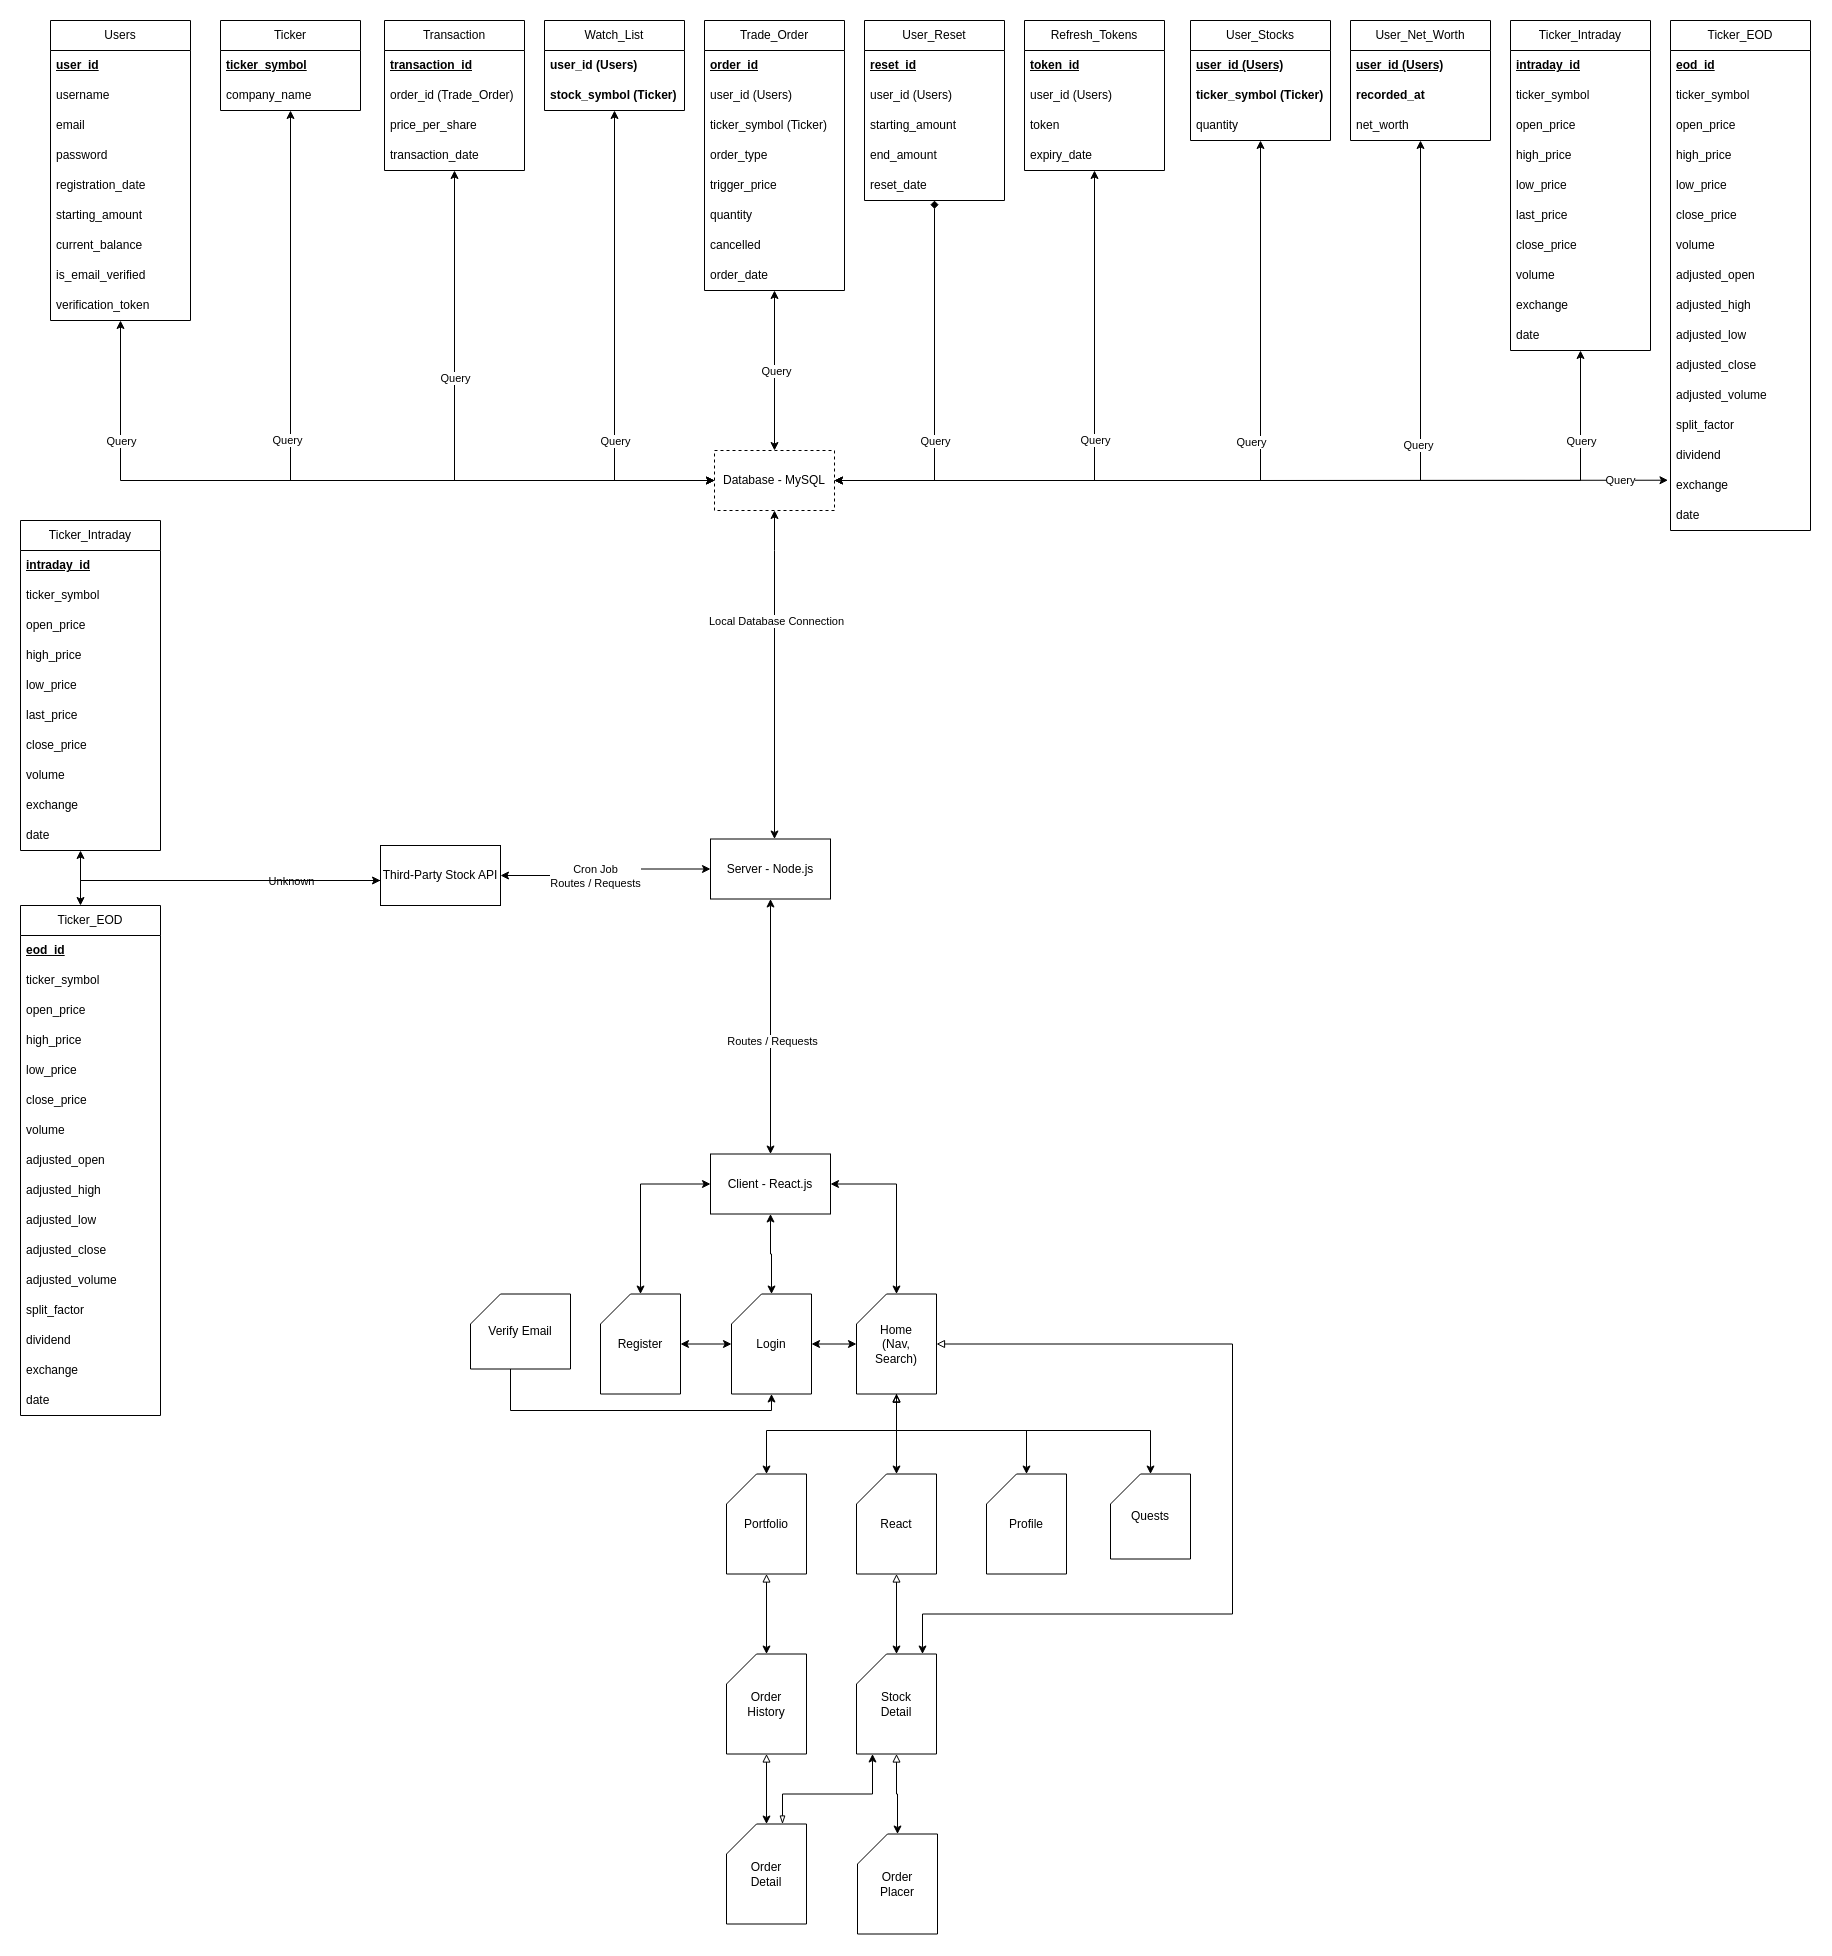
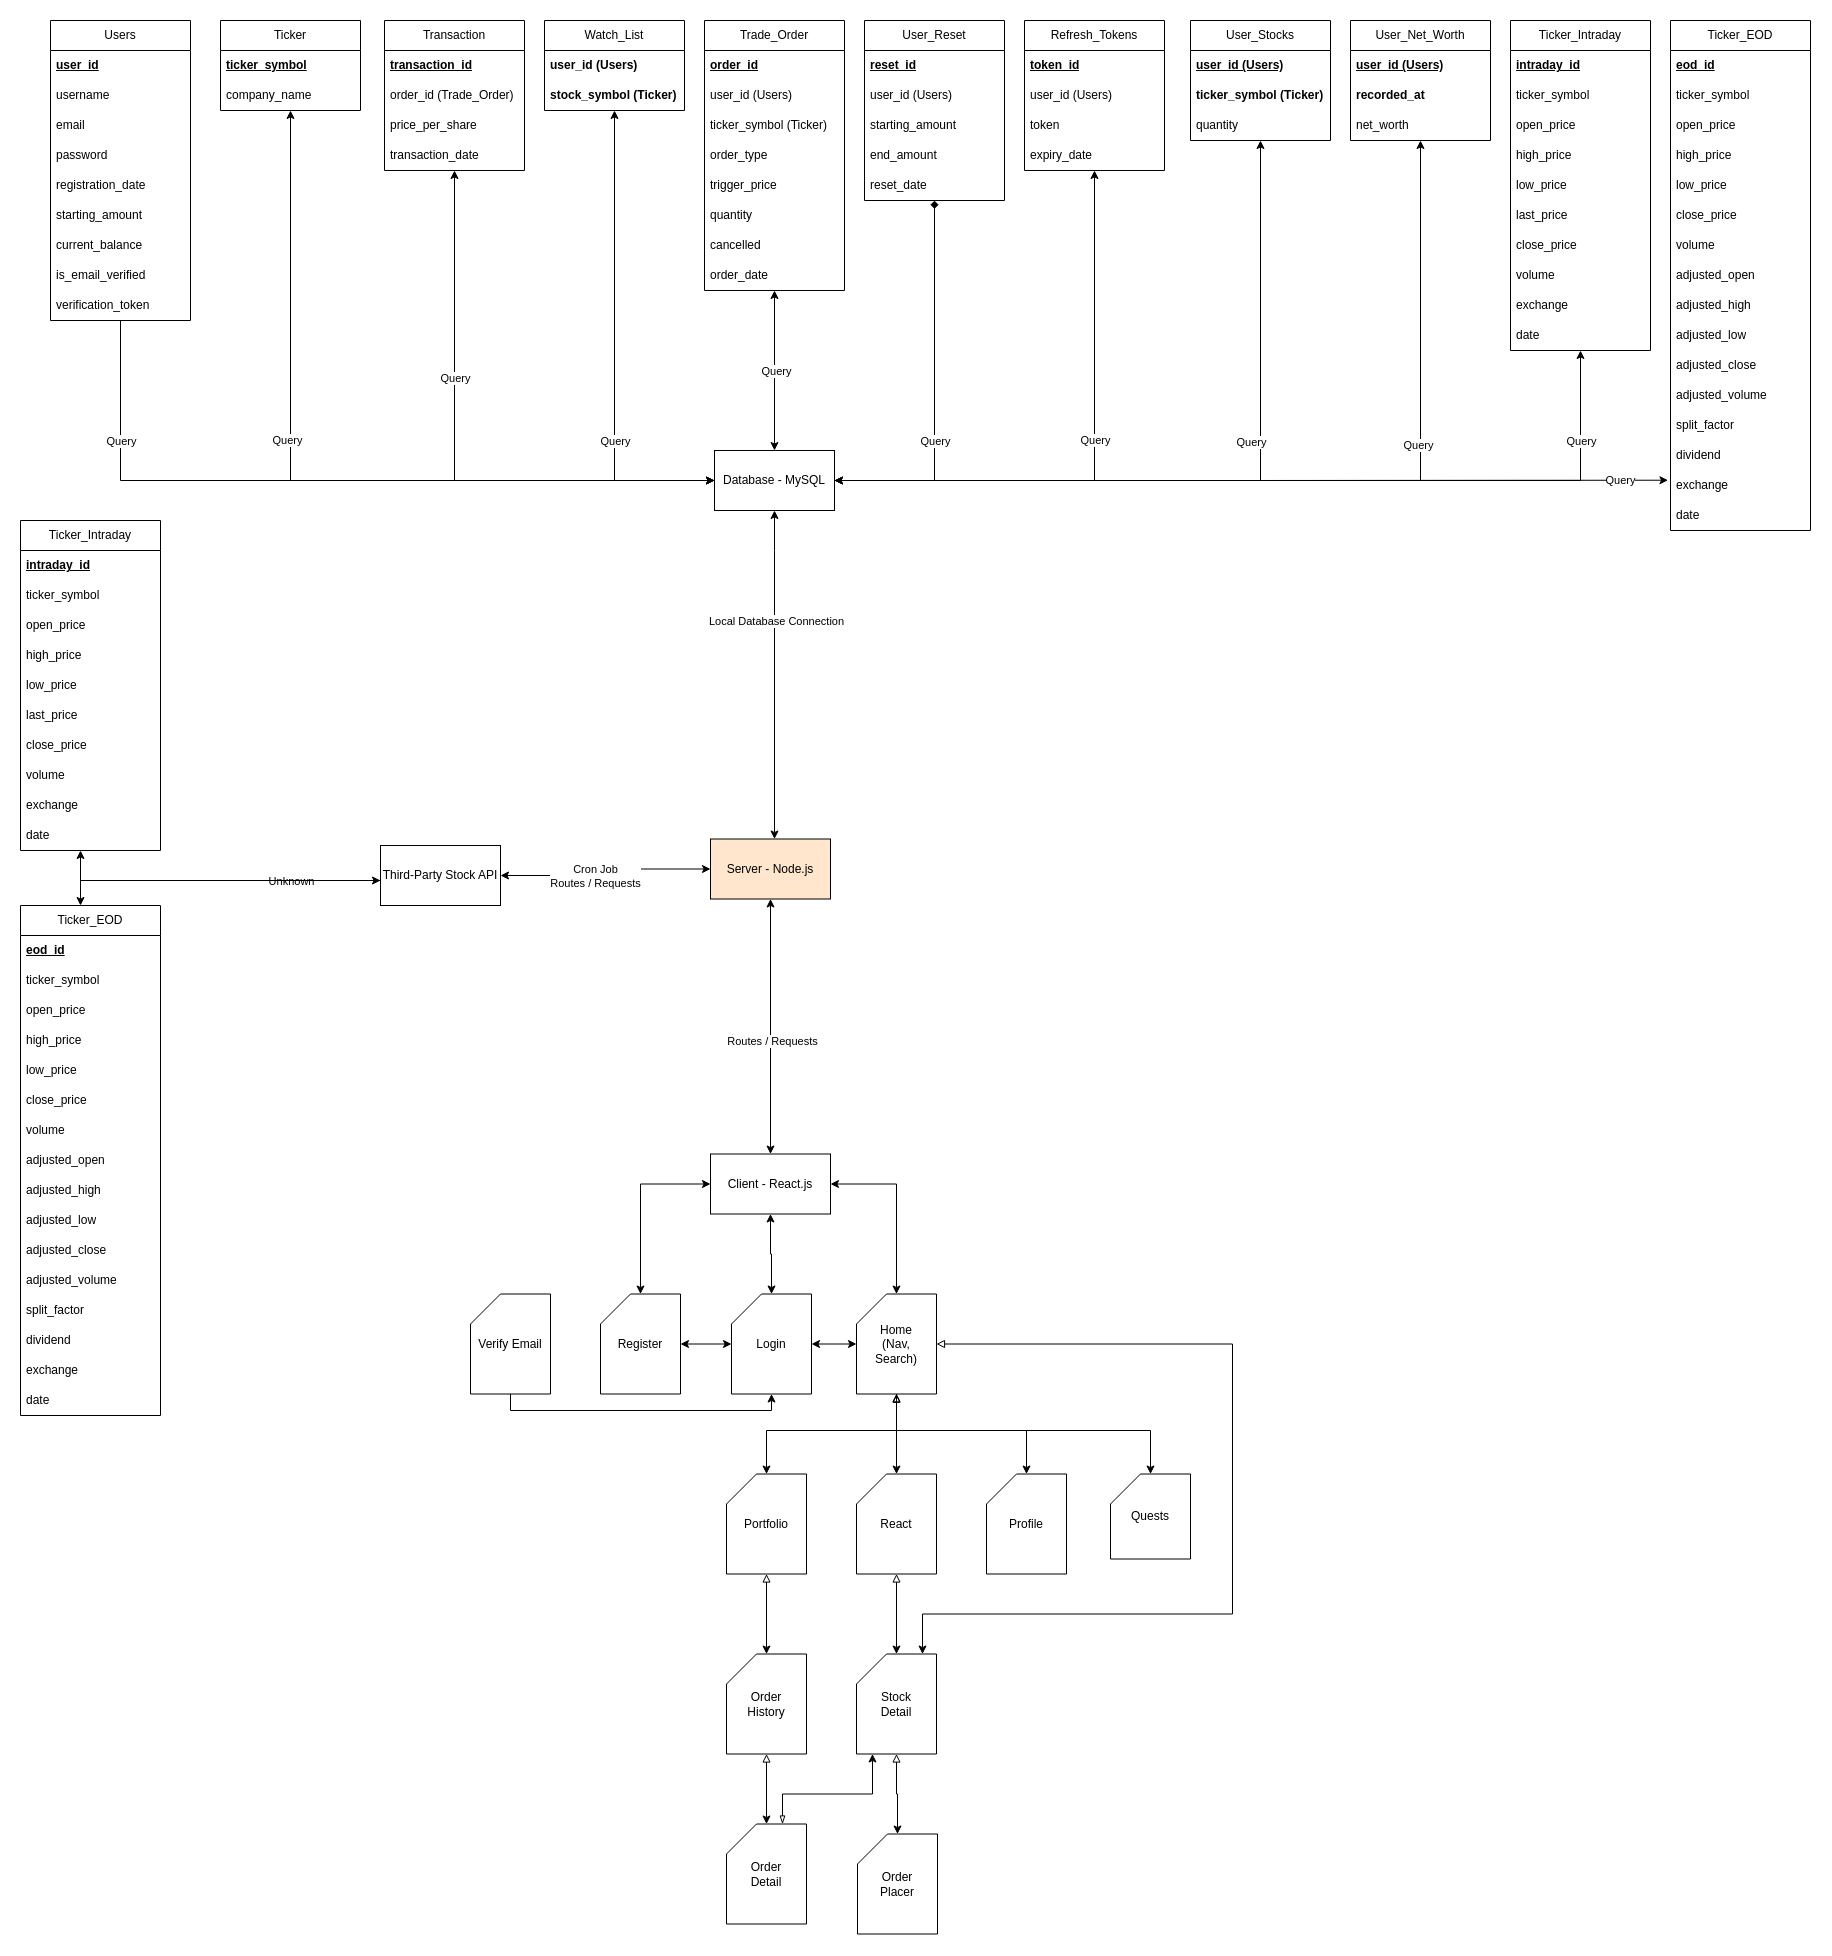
(121, 328) -> (121, 326)
(775, 481) -> (775, 481)
(771, 869) -> (771, 869)
(521, 1332) -> (511, 1344)
